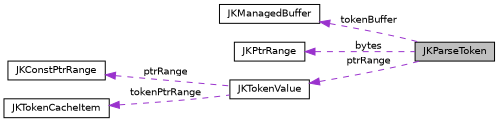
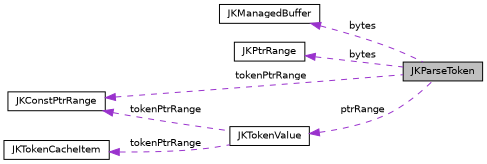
(367, 20) -> (361, 26)
(164, 72) -> (164, 110)
none -> (259, 86)
